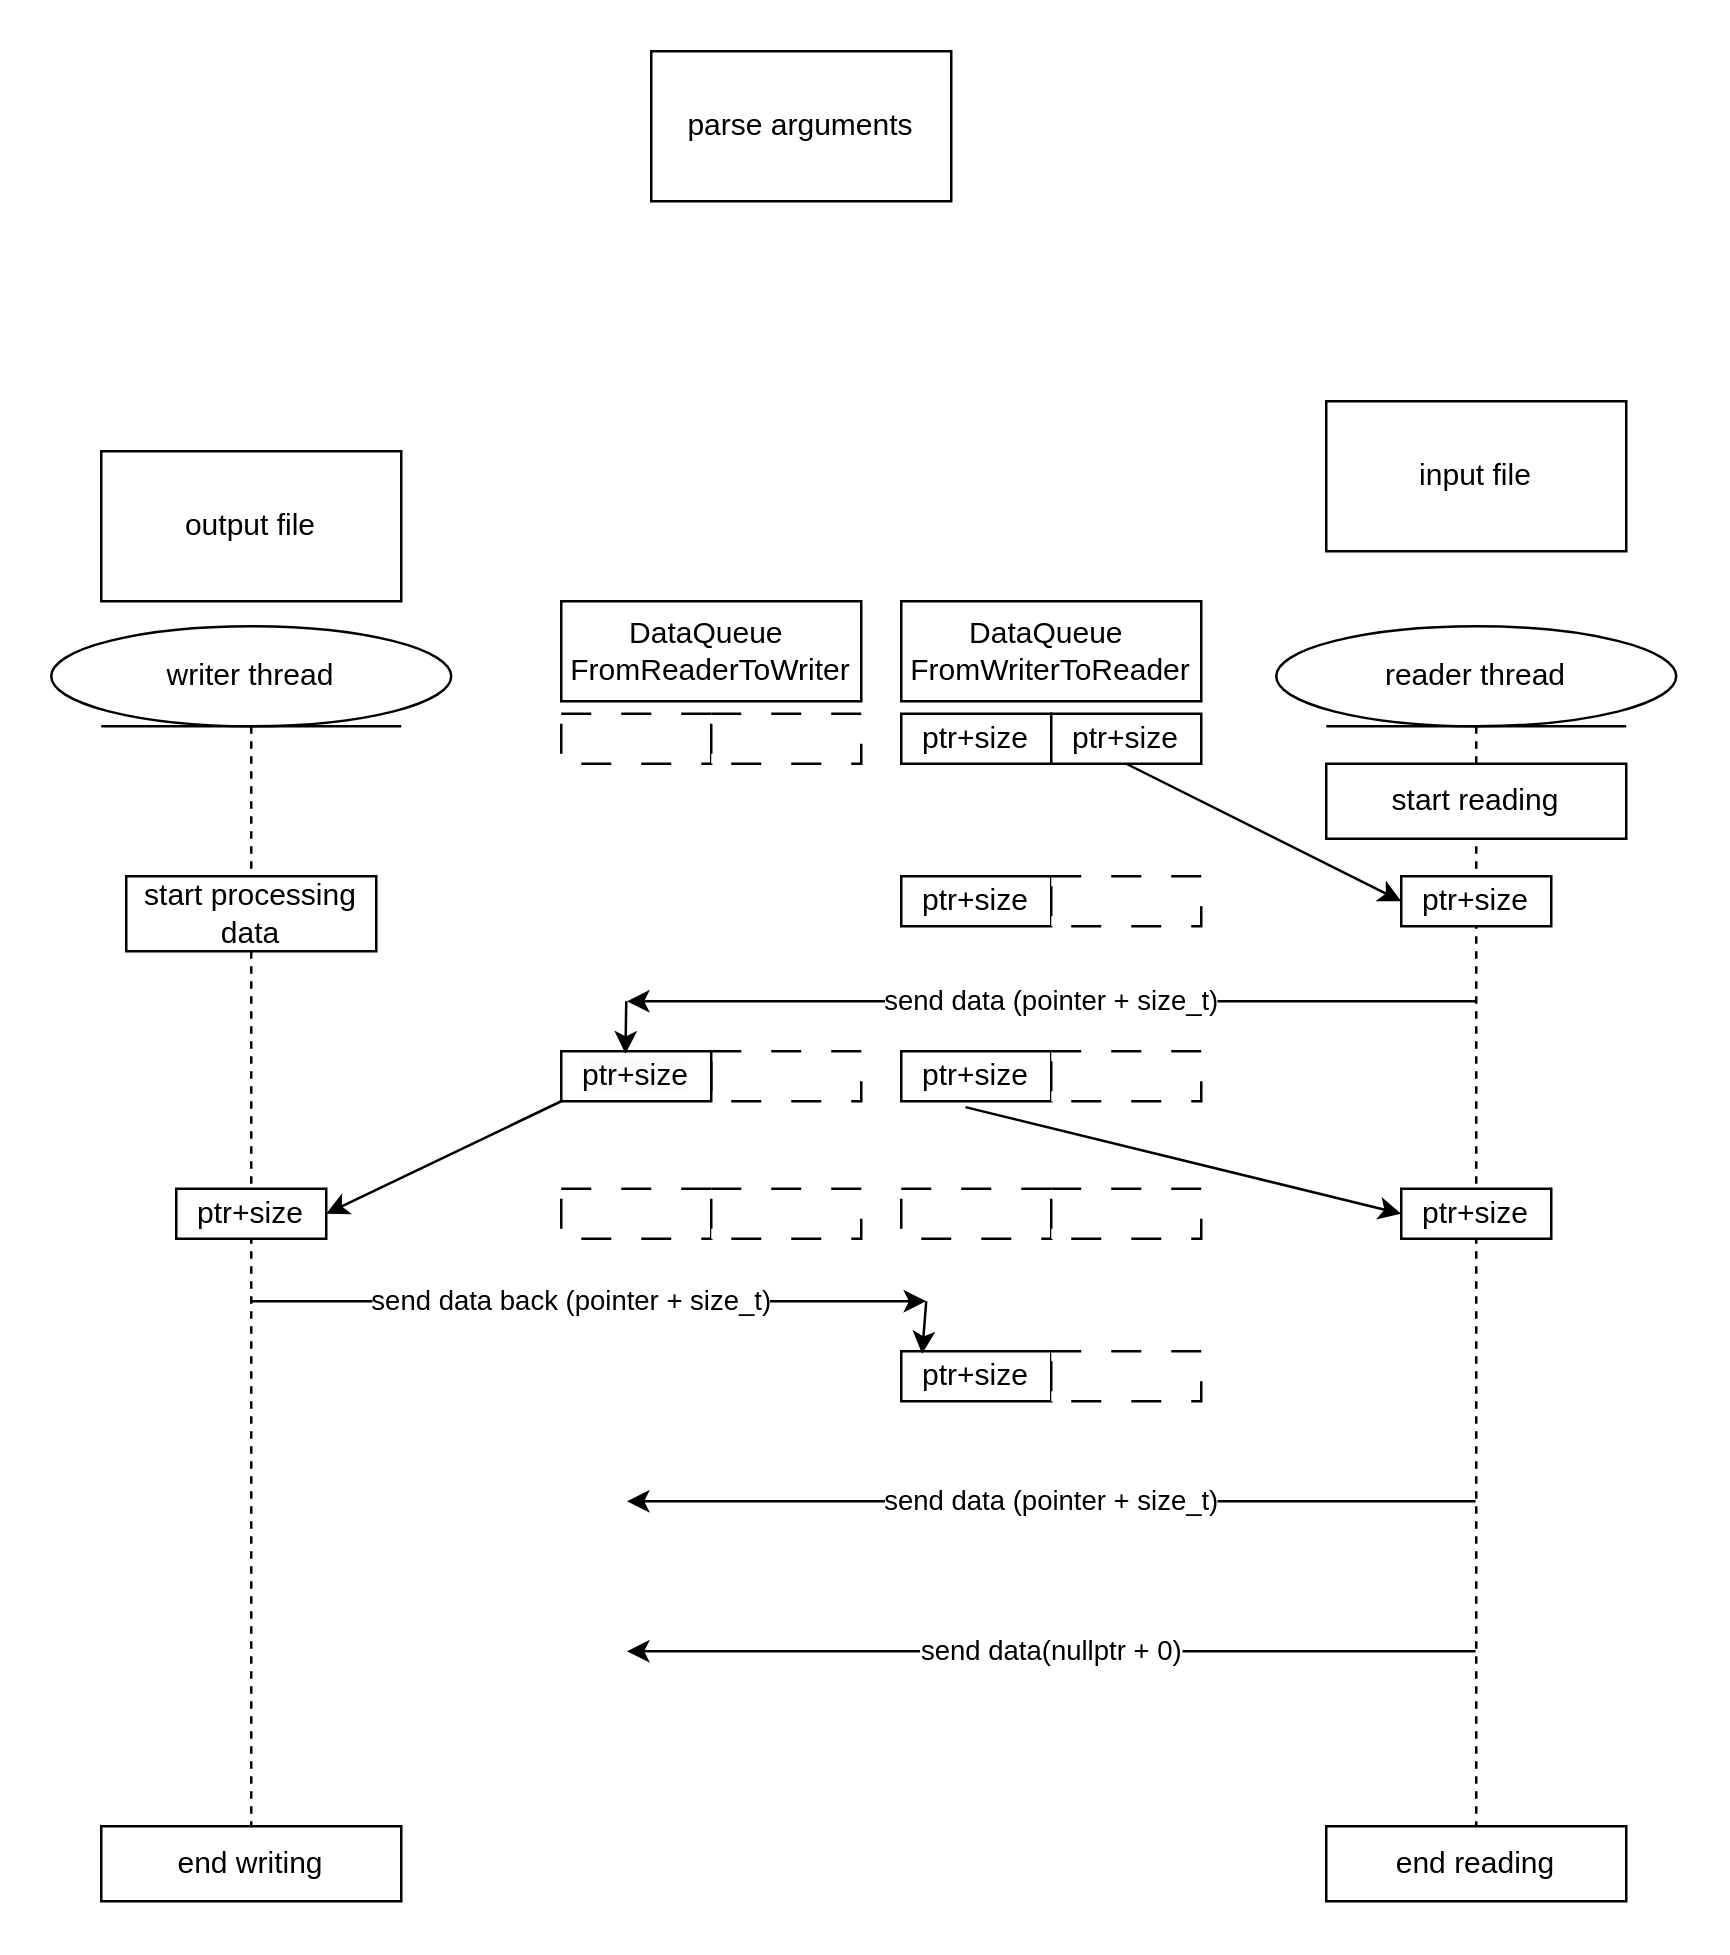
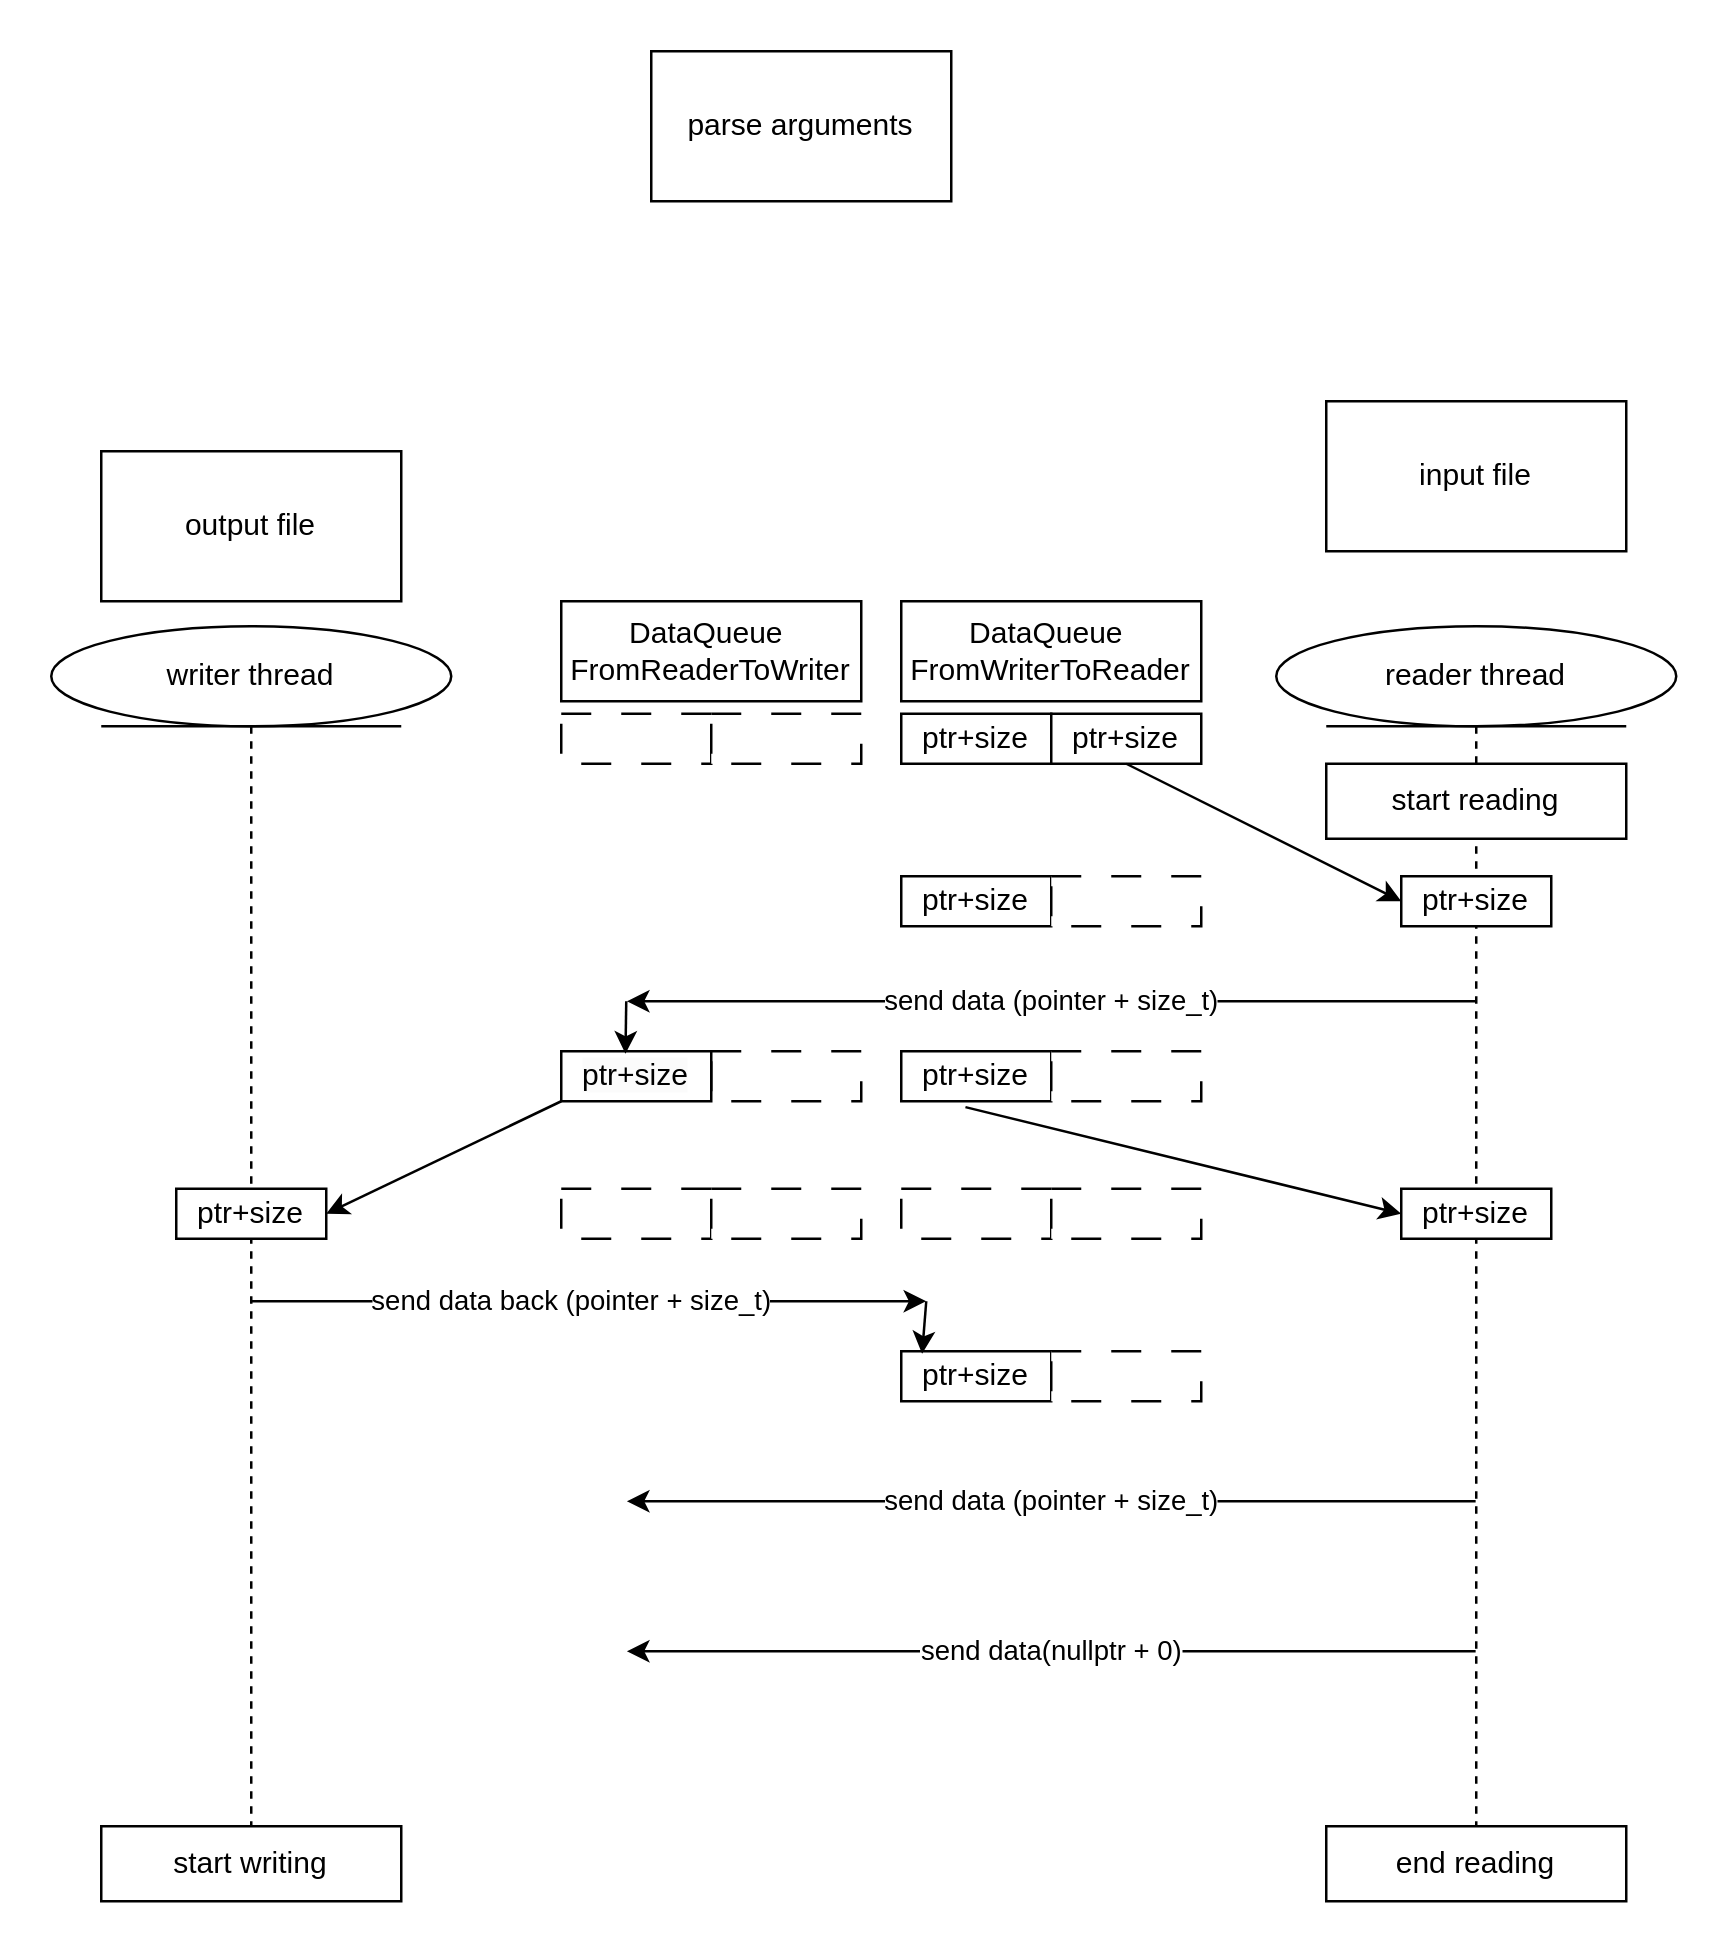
(251, 914) -> none
(251, 1864) -> (251, 1864)
